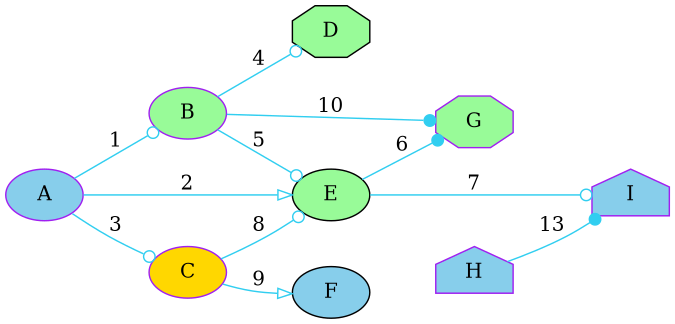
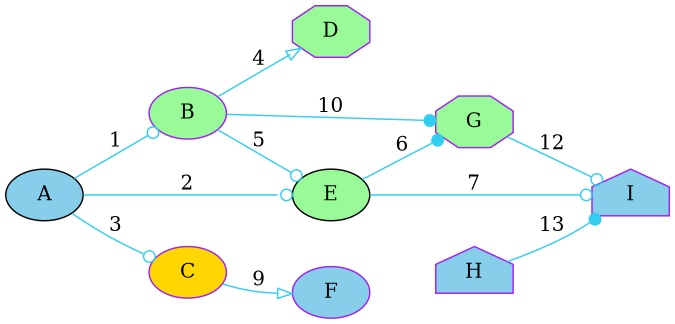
(331, 32) -> (331, 32)
(254, 75) -> (254, 75)
none -> (549, 157)
(44, 195) -> (44, 195)
(181, 195) -> (181, 195)
(258, 241) -> none
(331, 292) -> (331, 292)
